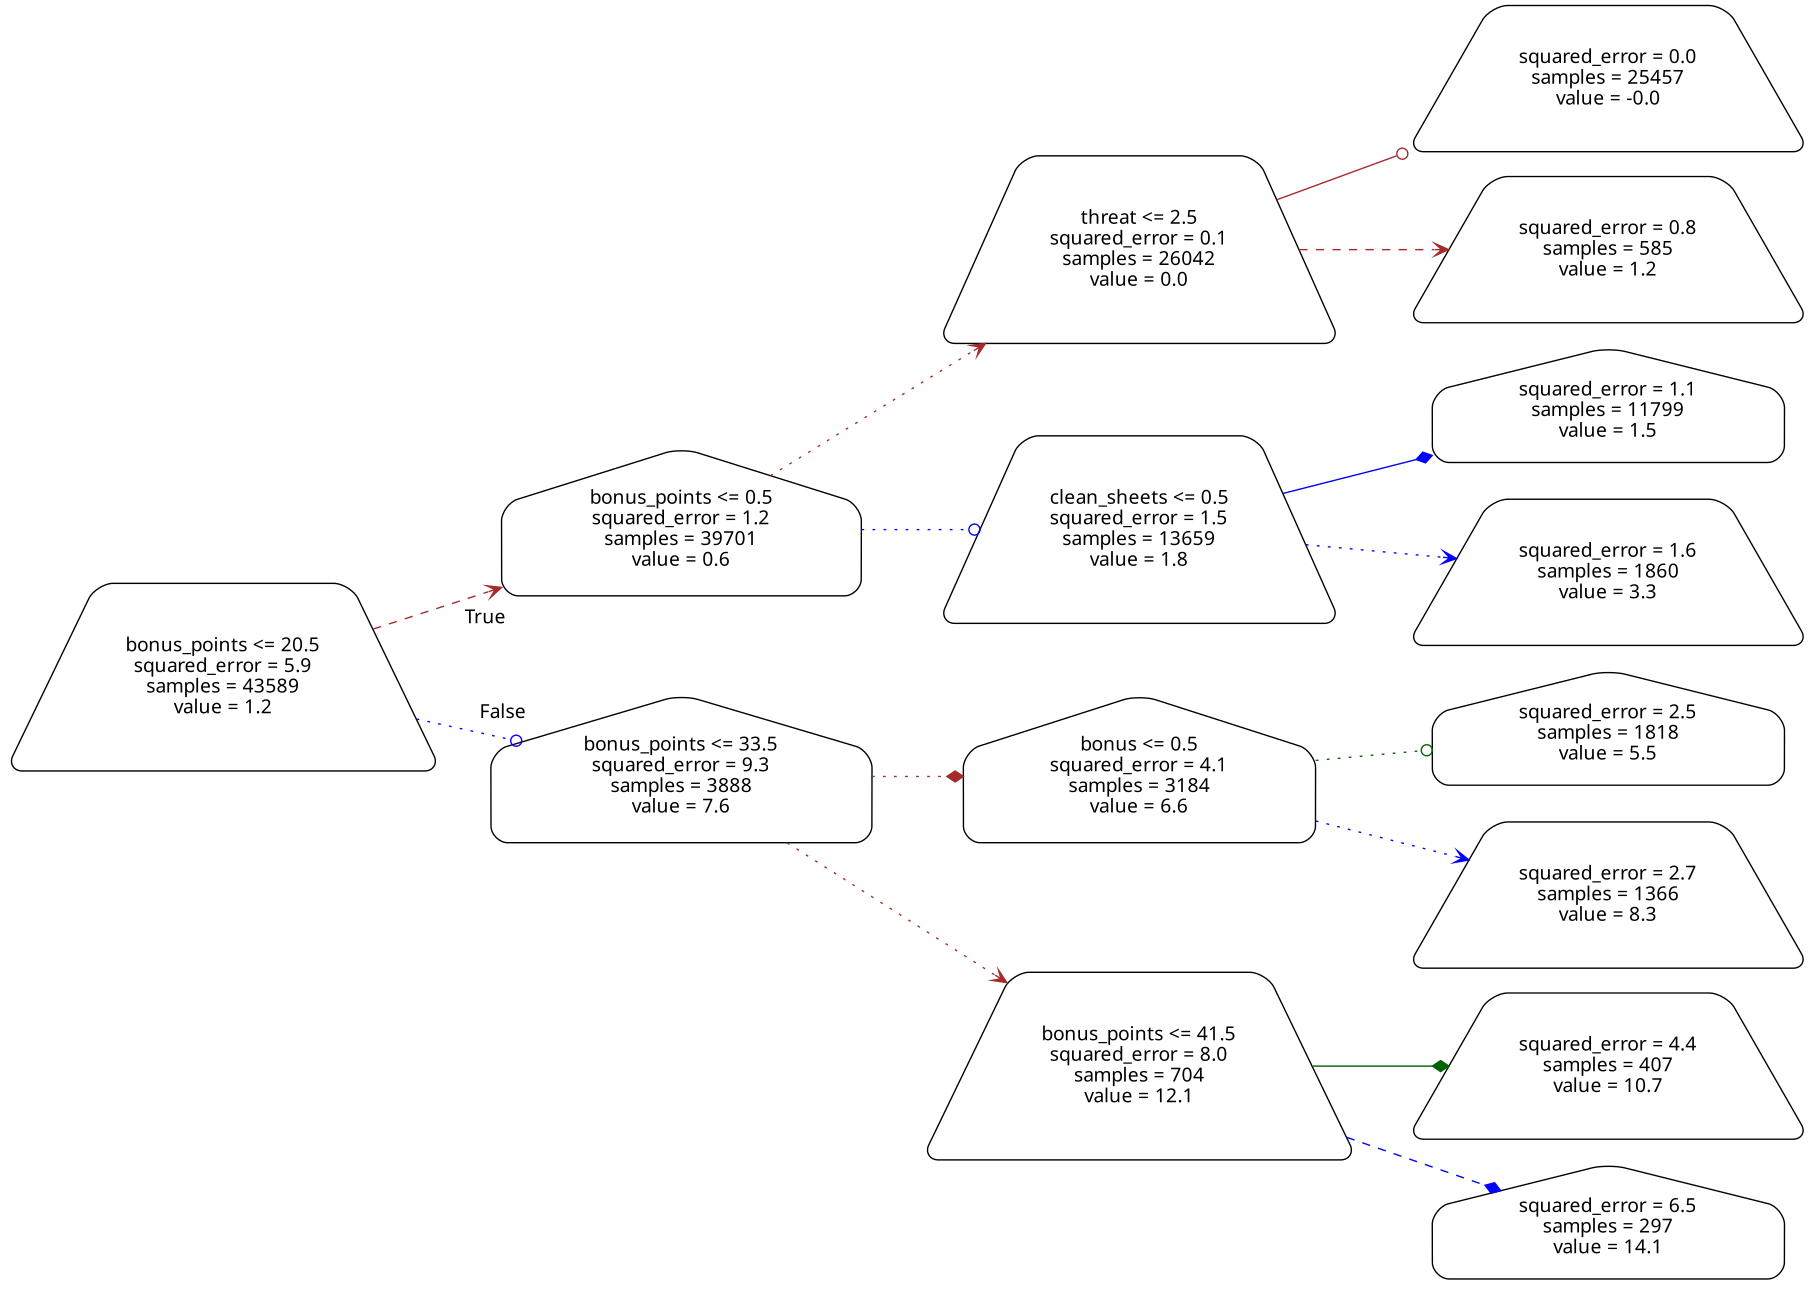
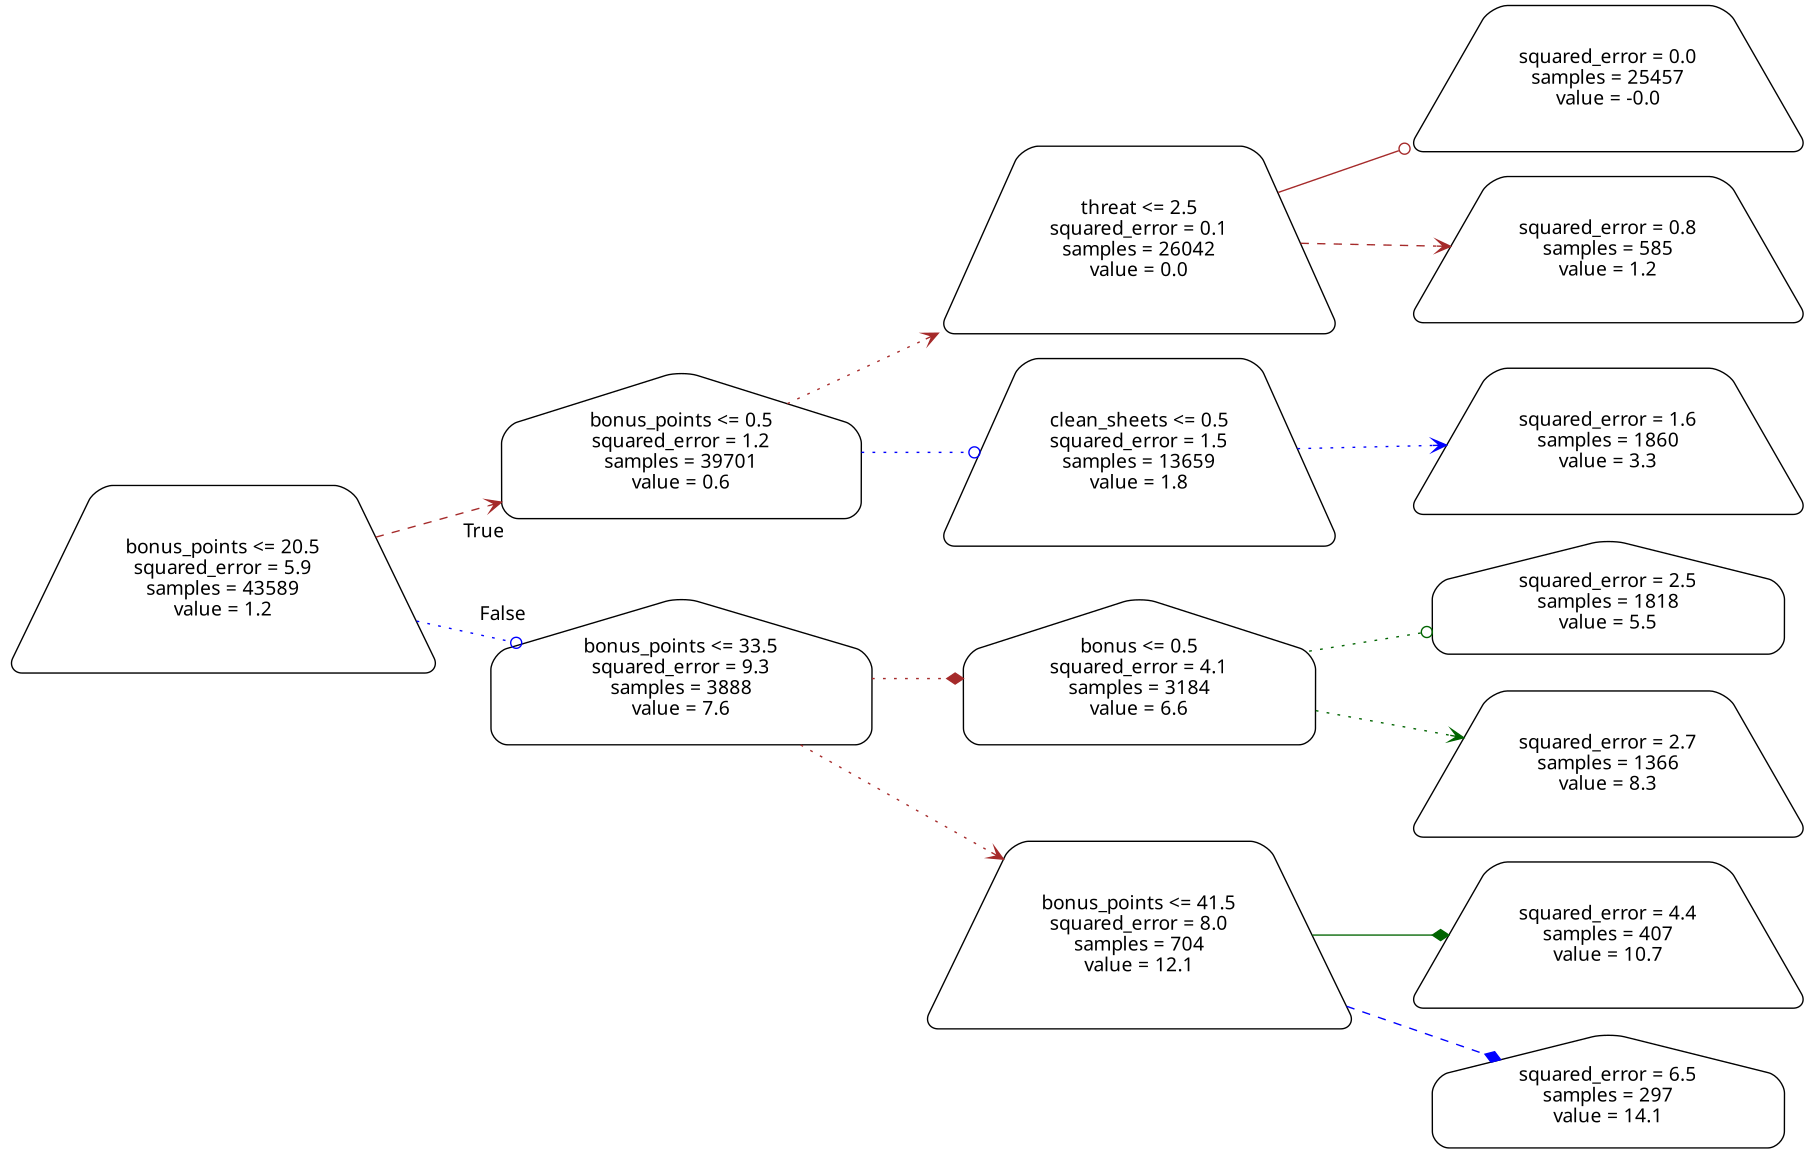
(1608, 411) -> none
(1386, 839) -> (1383, 723)
